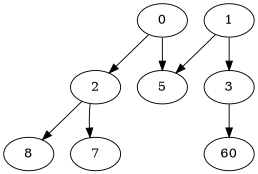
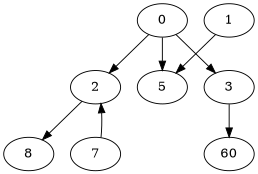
(229, 49) -> (192, 50)
(89, 116) -> (102, 125)
